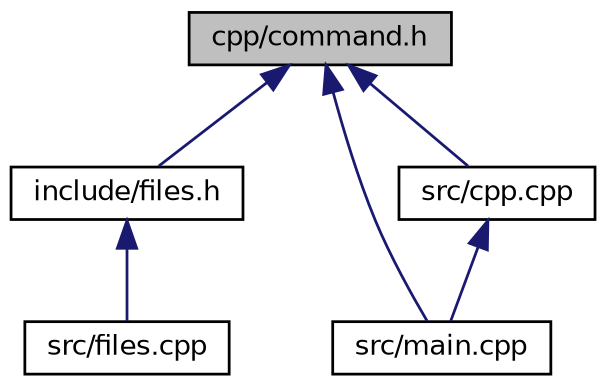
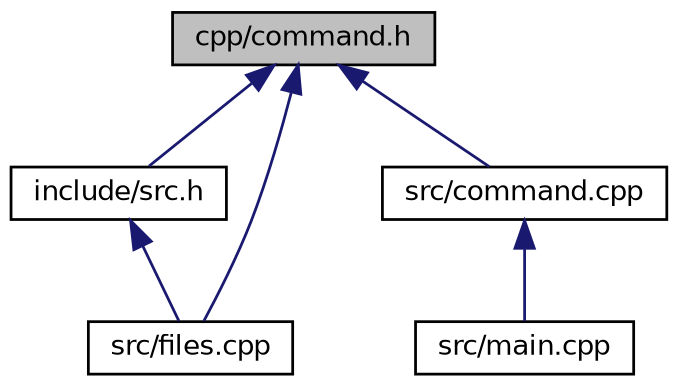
(127, 193) -> (119, 193)
(497, 193) -> (525, 193)
(371, 210) -> (256, 209)
